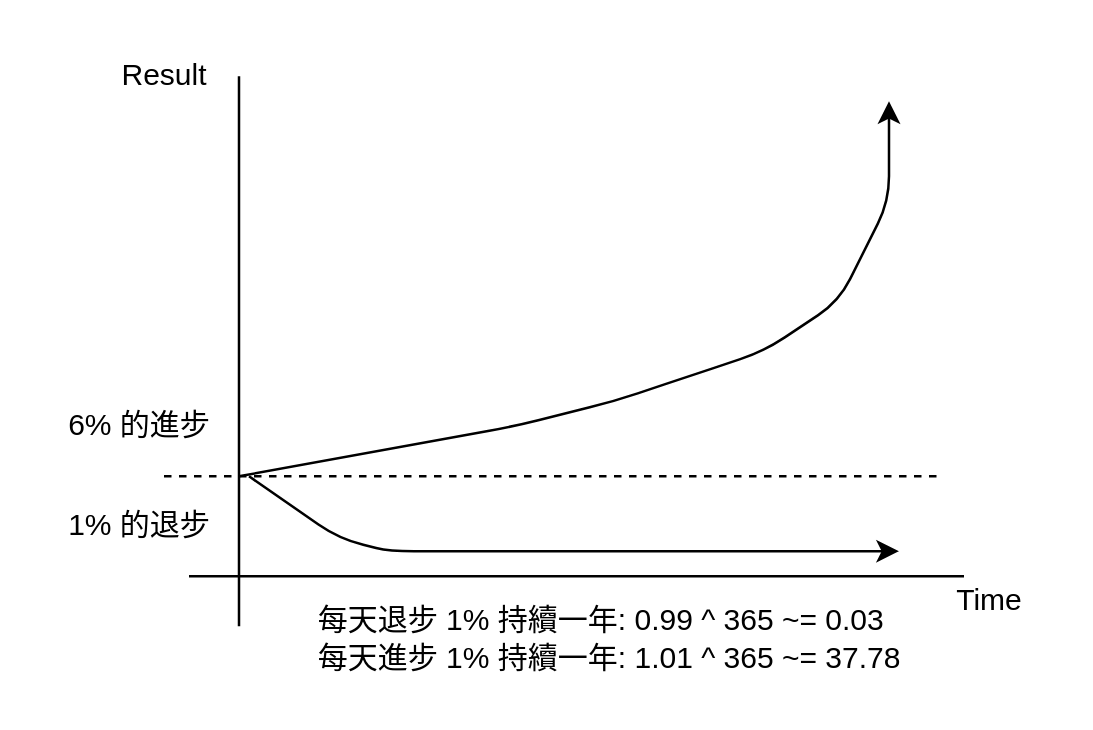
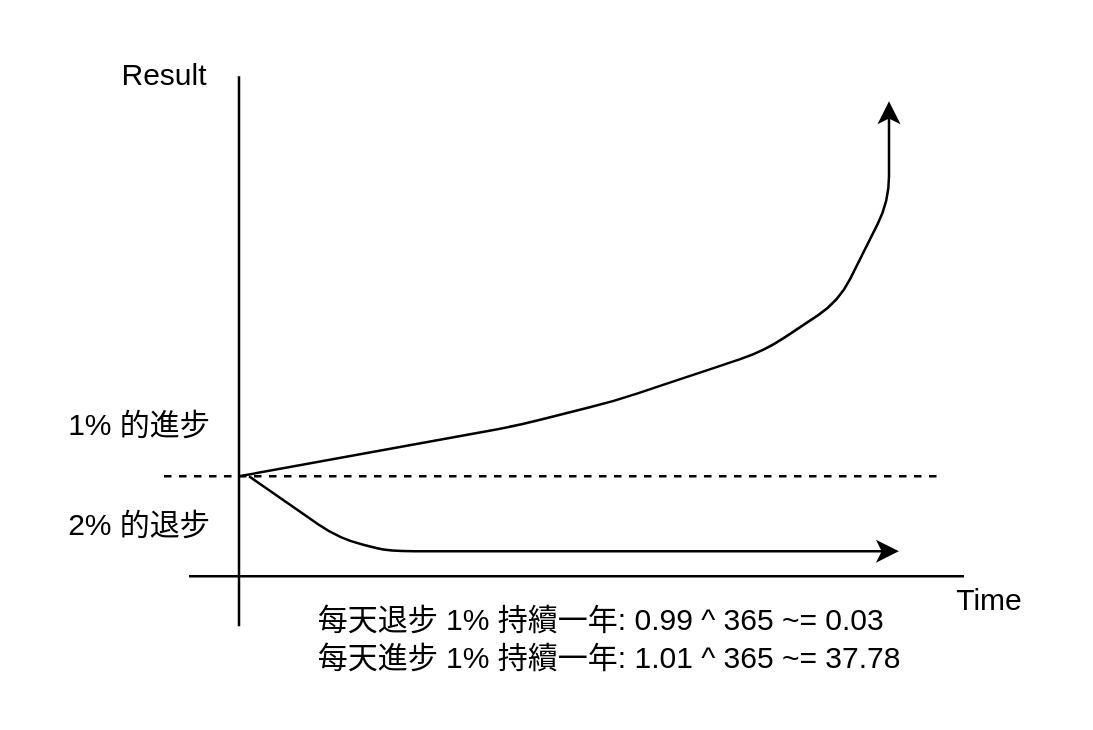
(140, 426) -> (140, 426)
(140, 526) -> (140, 526)
